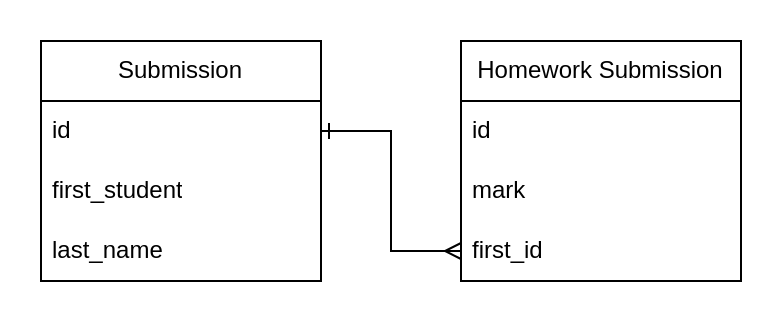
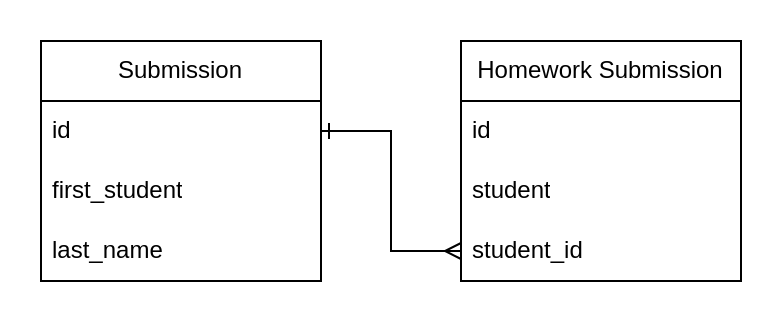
(500, 191) -> (520, 191)
(521, 251) -> (537, 251)
